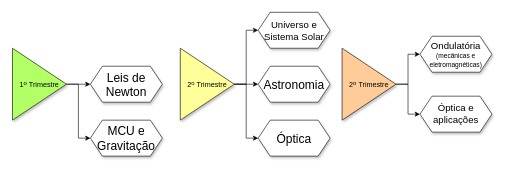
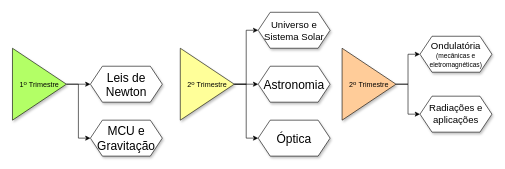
(456, 114) -> (456, 114)
